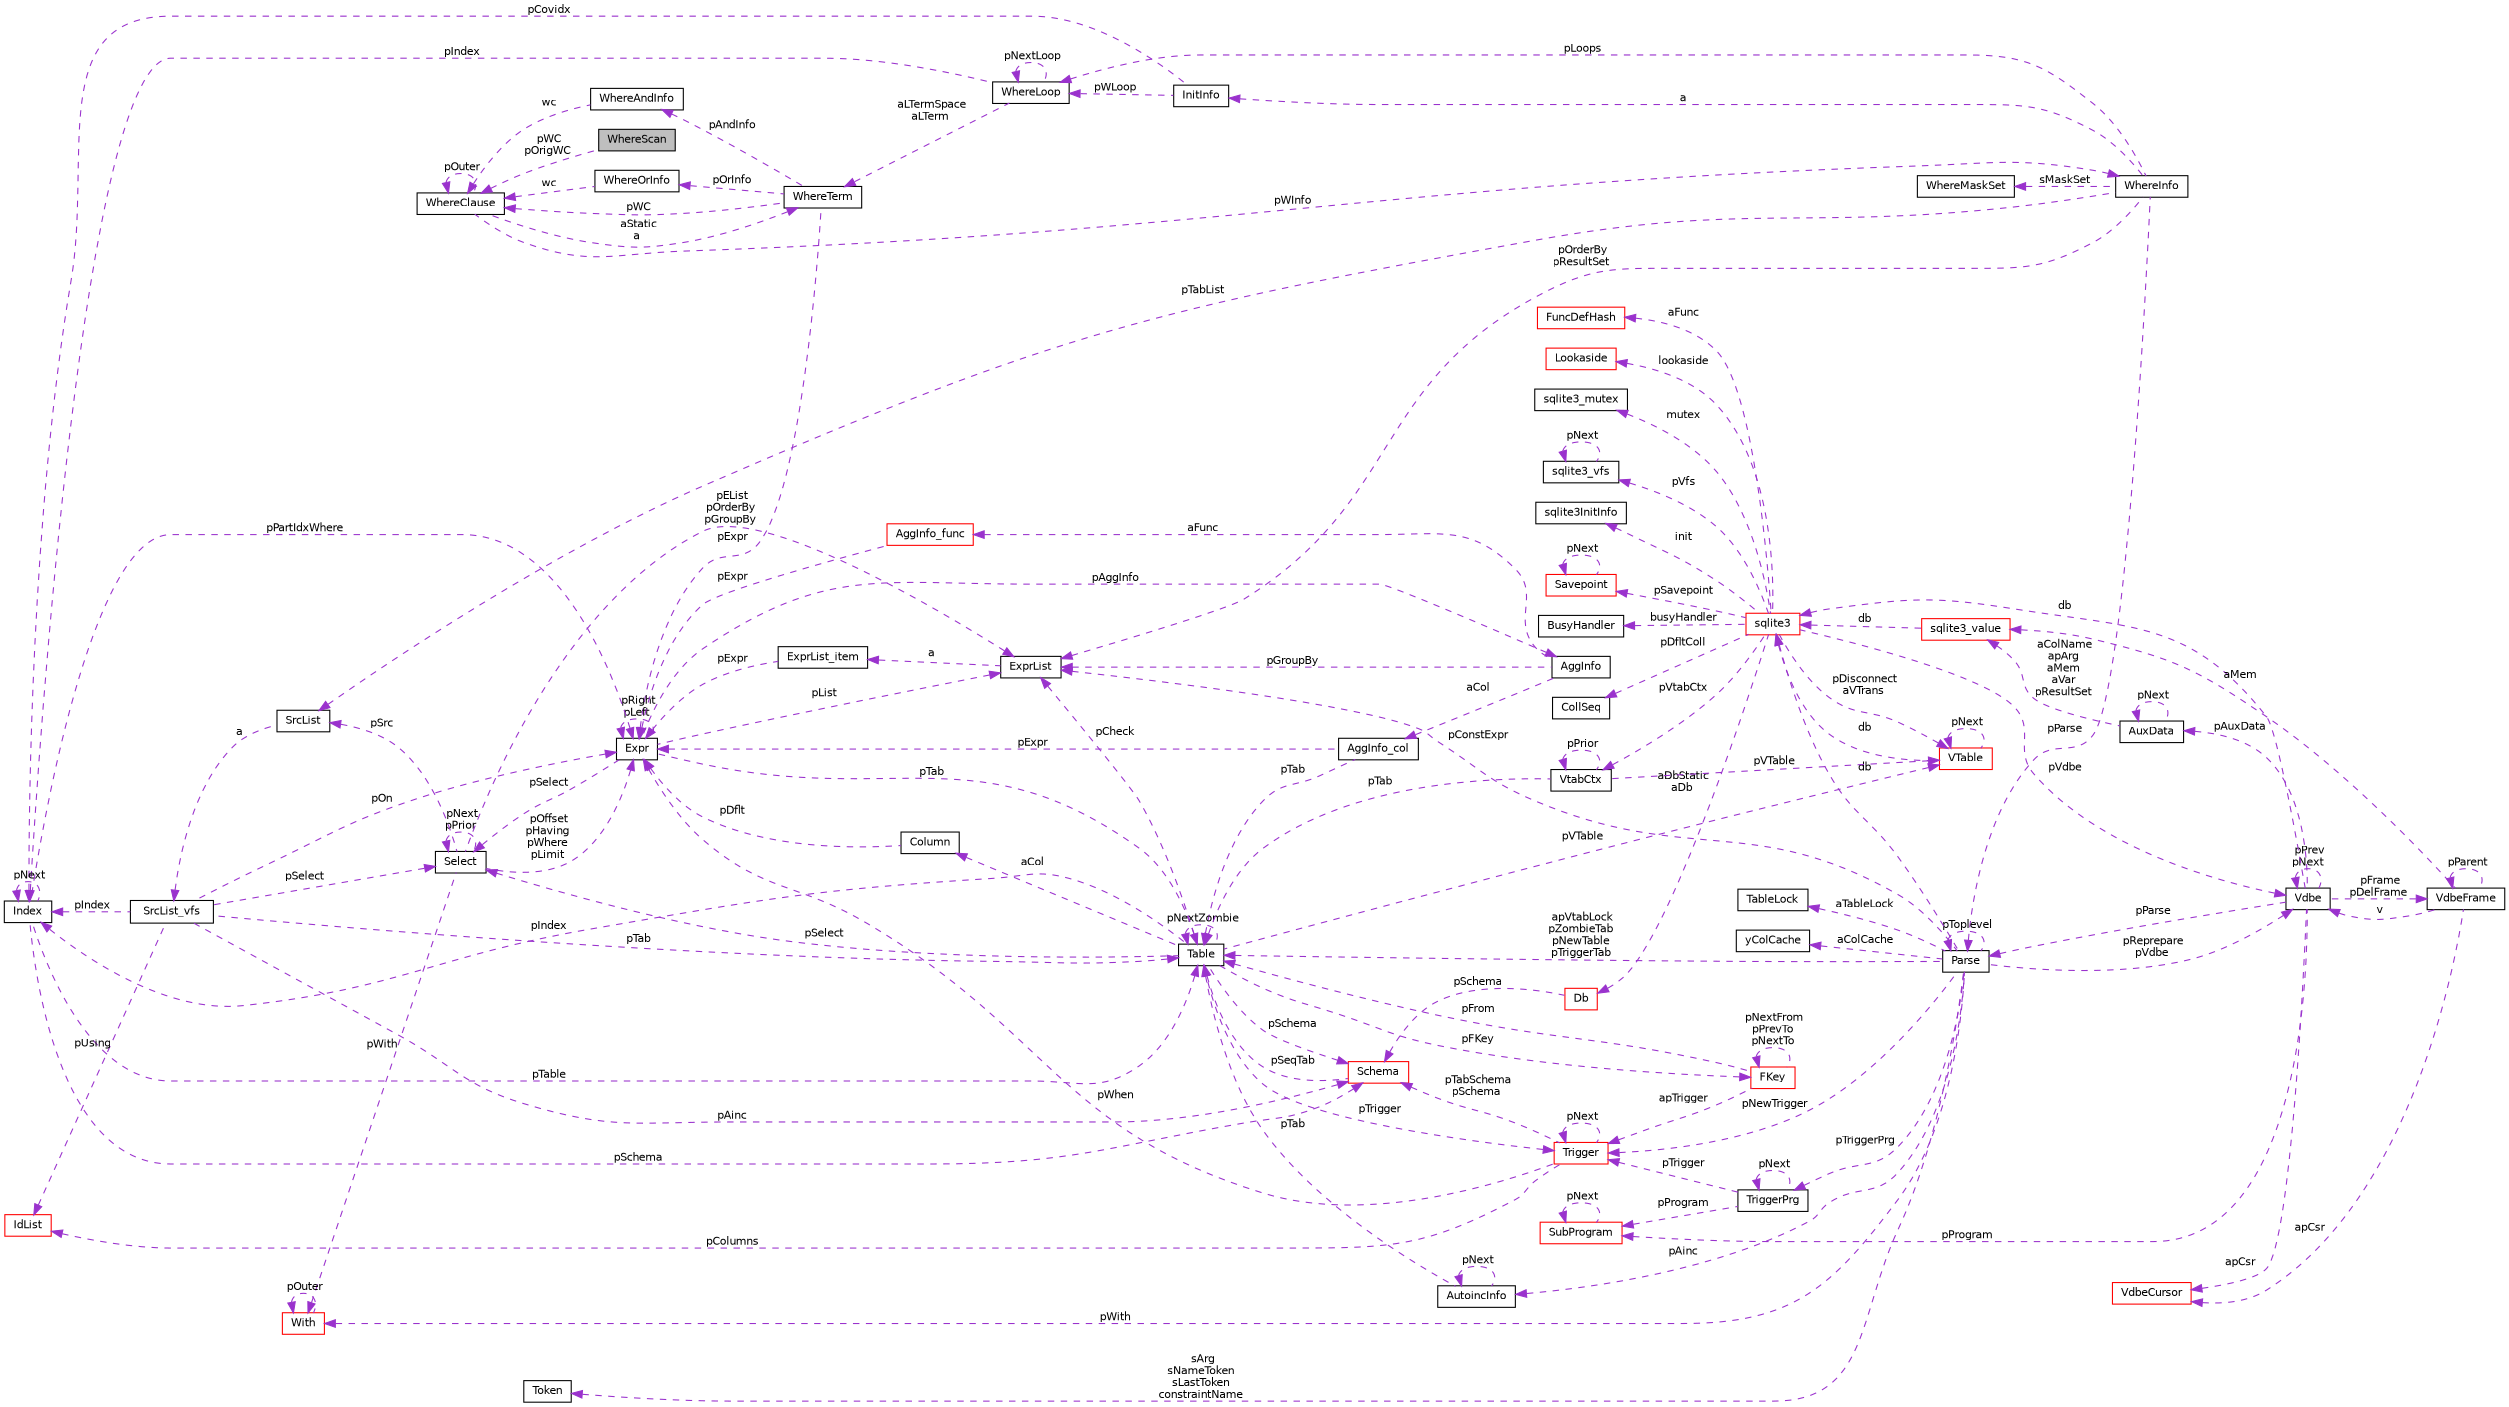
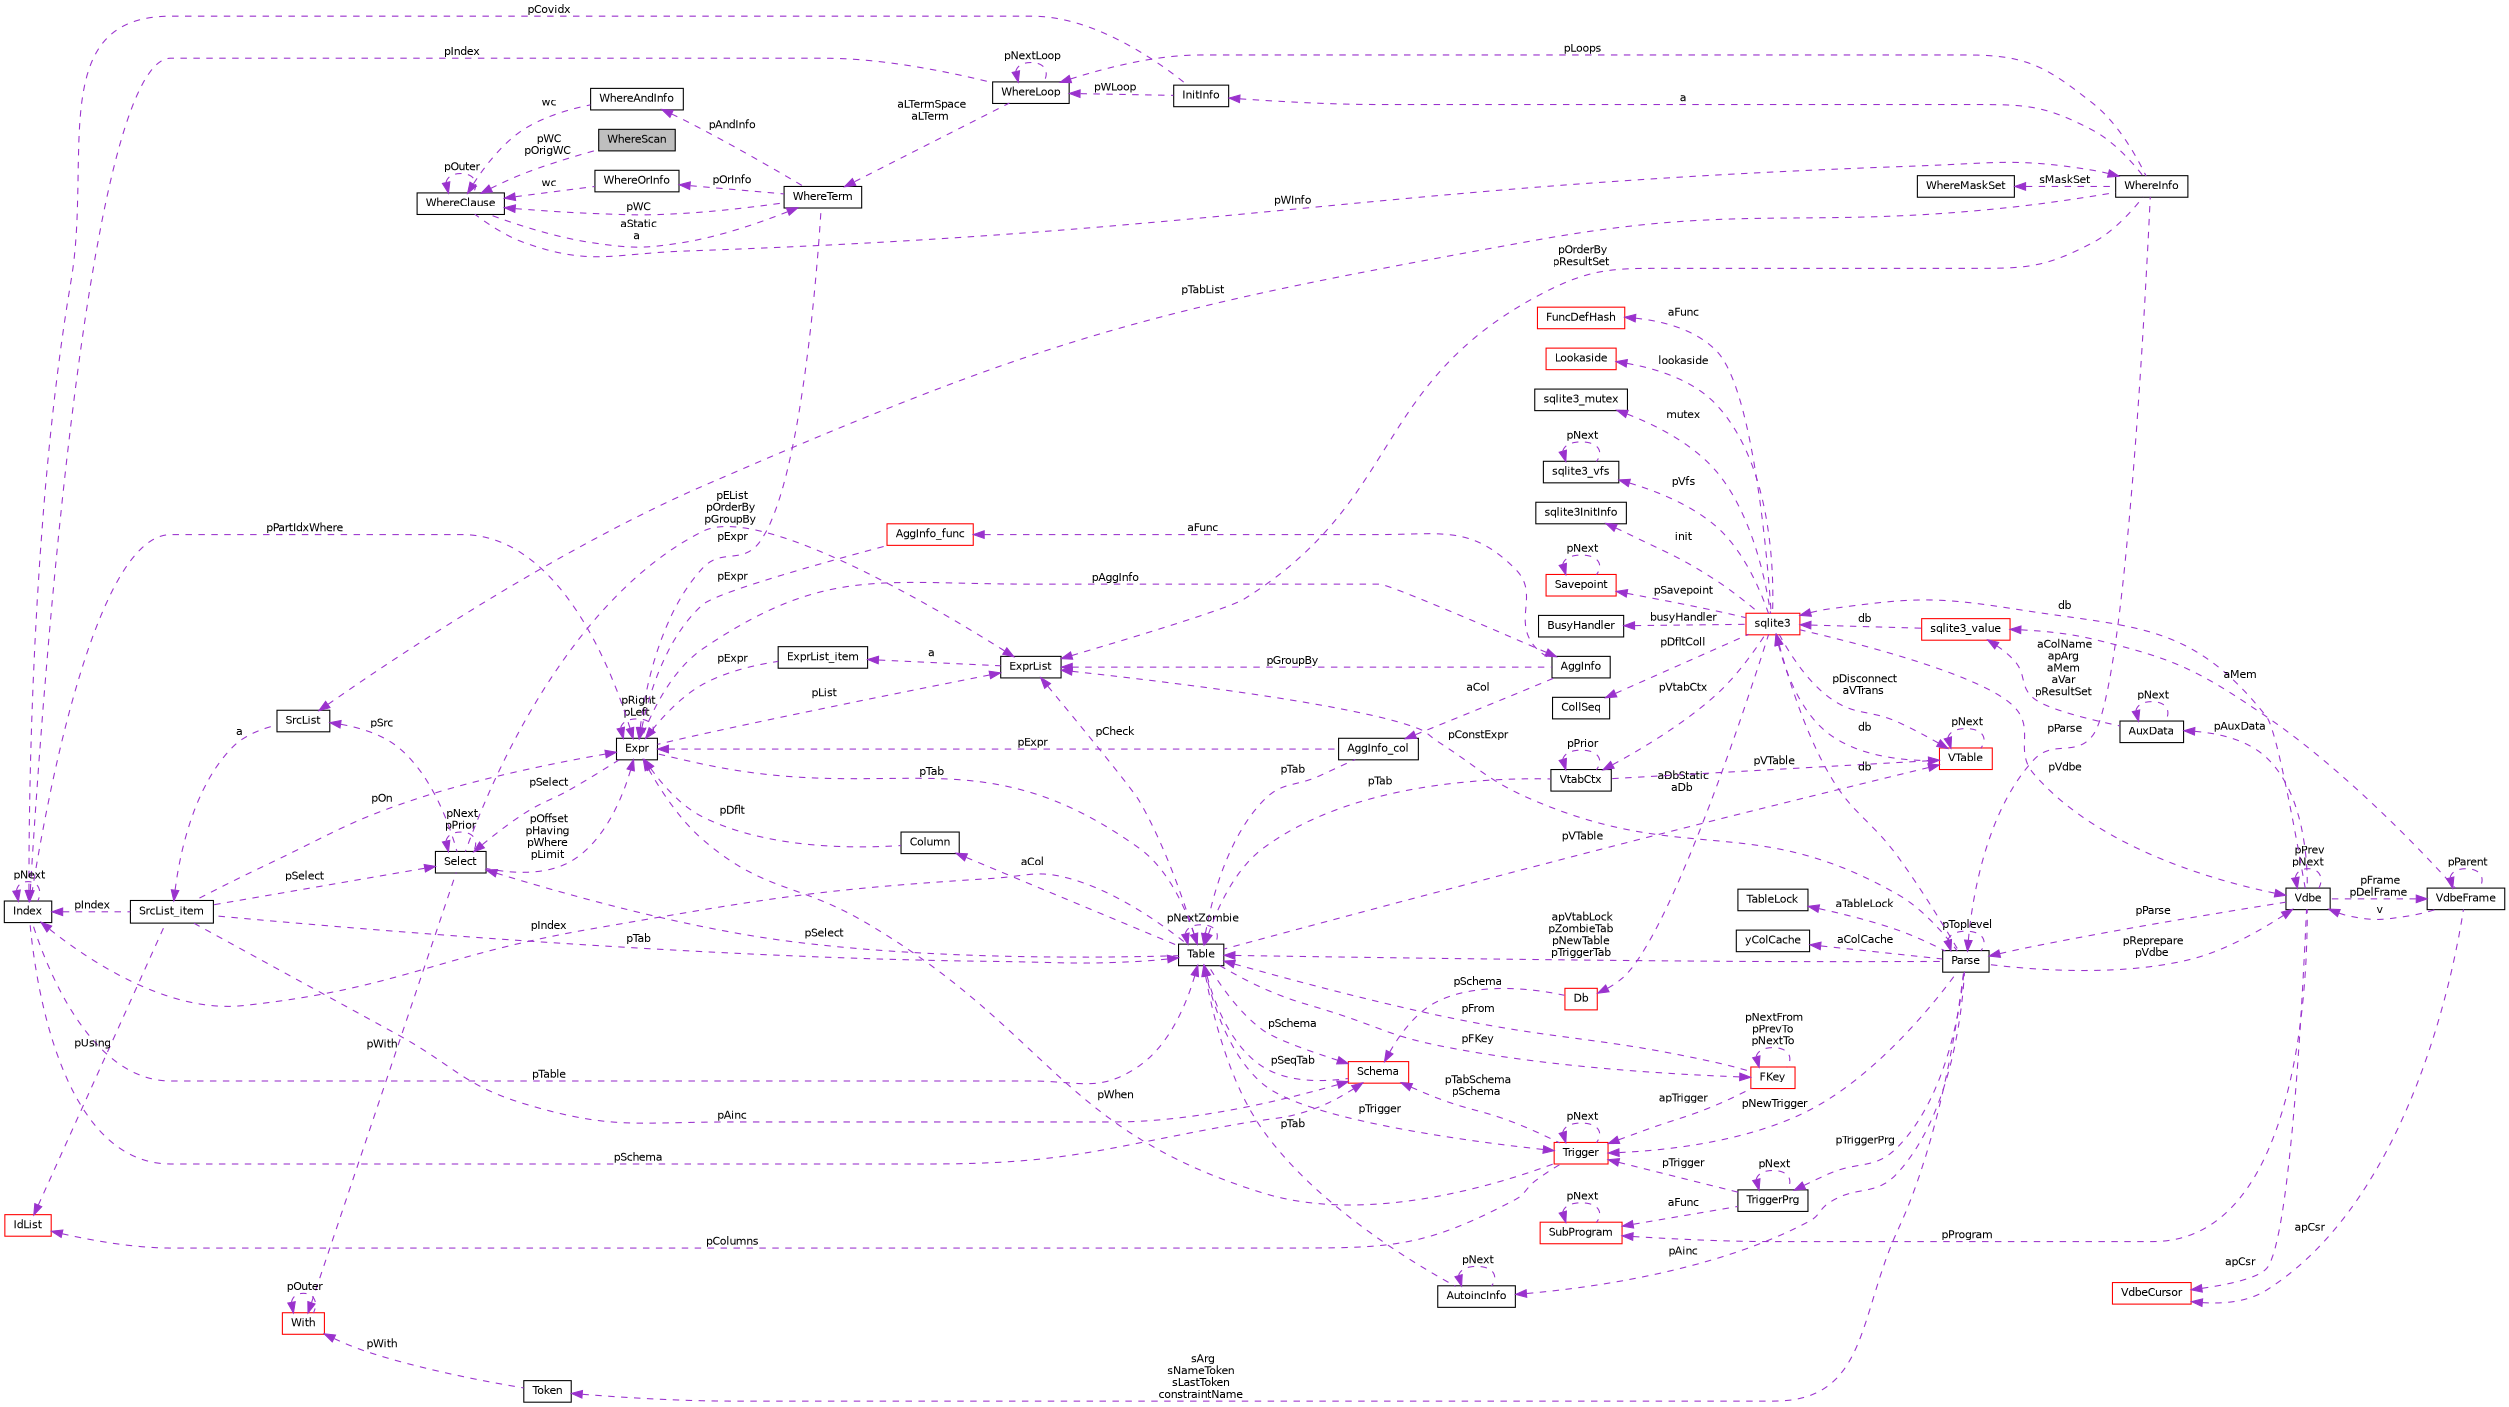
(172, 912) -> (172, 912)
(1682, 1203) -> (1682, 1203)
(1260, 1324) -> (427, 1369)
